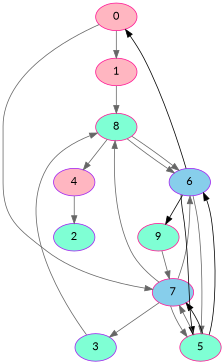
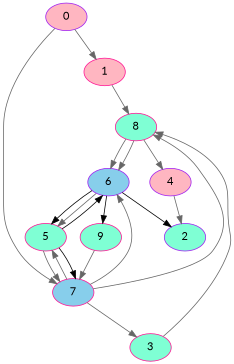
(116, 17) -> (66, 17)
(163, 100) -> (143, 207)
(96, 347) -> (151, 347)
